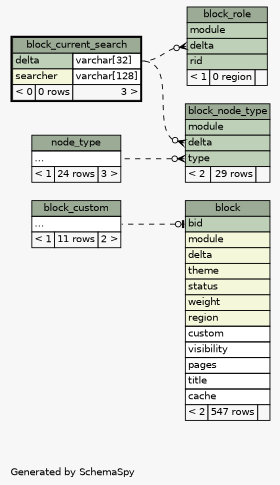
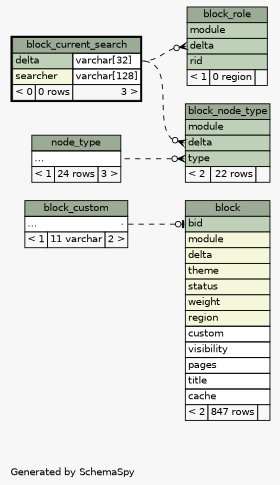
(234, 174) -> (234, 174)
(76, 239) -> (76, 239)
(233, 412) -> (233, 412)
